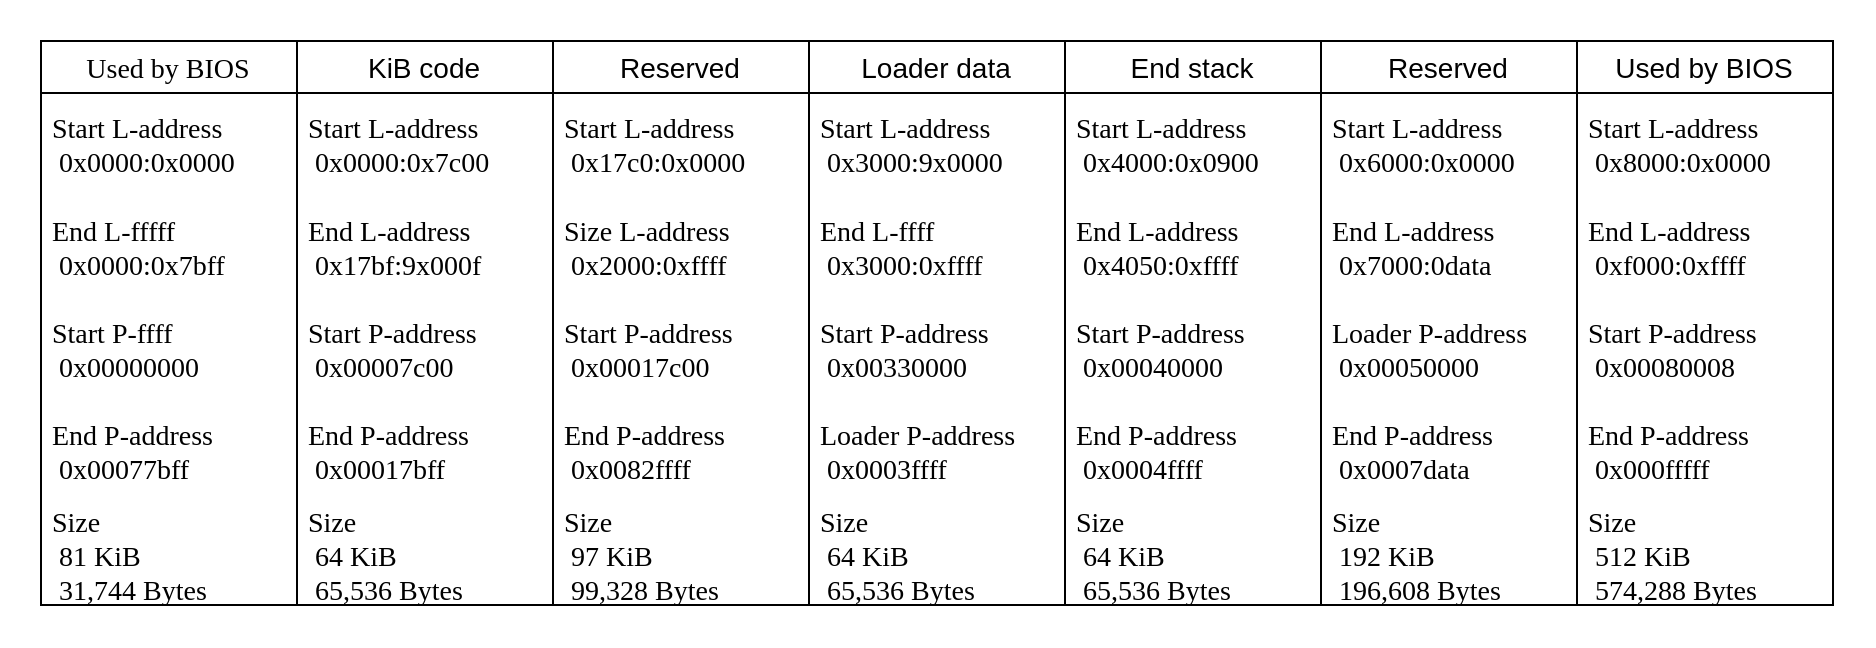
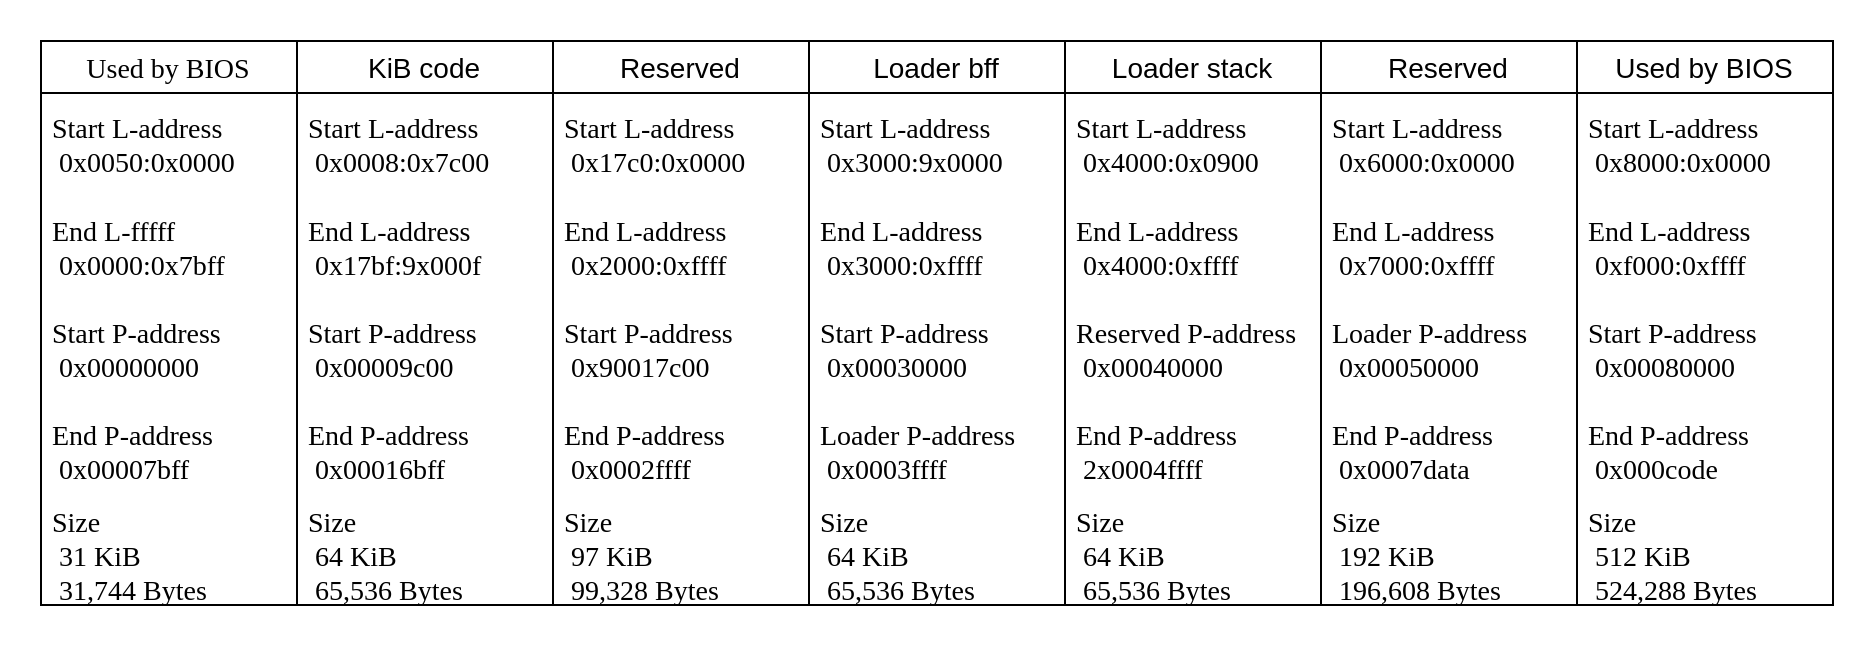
(936, 69) -> (936, 69)
(1192, 69) -> (1192, 69)
(166, 129) -> (166, 129)
(422, 129) -> (422, 129)
(666, 231) -> (662, 231)
(895, 231) -> (918, 231)
(1174, 231) -> (1174, 231)
(1430, 231) -> (1430, 231)
(142, 334) -> (166, 334)
(422, 334) -> (422, 334)
(678, 334) -> (678, 334)
(934, 334) -> (934, 334)
(1190, 334) -> (1213, 334)
(1702, 334) -> (1702, 334)
(150, 436) -> (150, 436)
(406, 436) -> (406, 436)
(662, 436) -> (662, 436)
(1174, 436) -> (1174, 436)
(1686, 436) -> (1686, 436)
(80, 522) -> (80, 522)
(1616, 522) -> (1616, 522)
